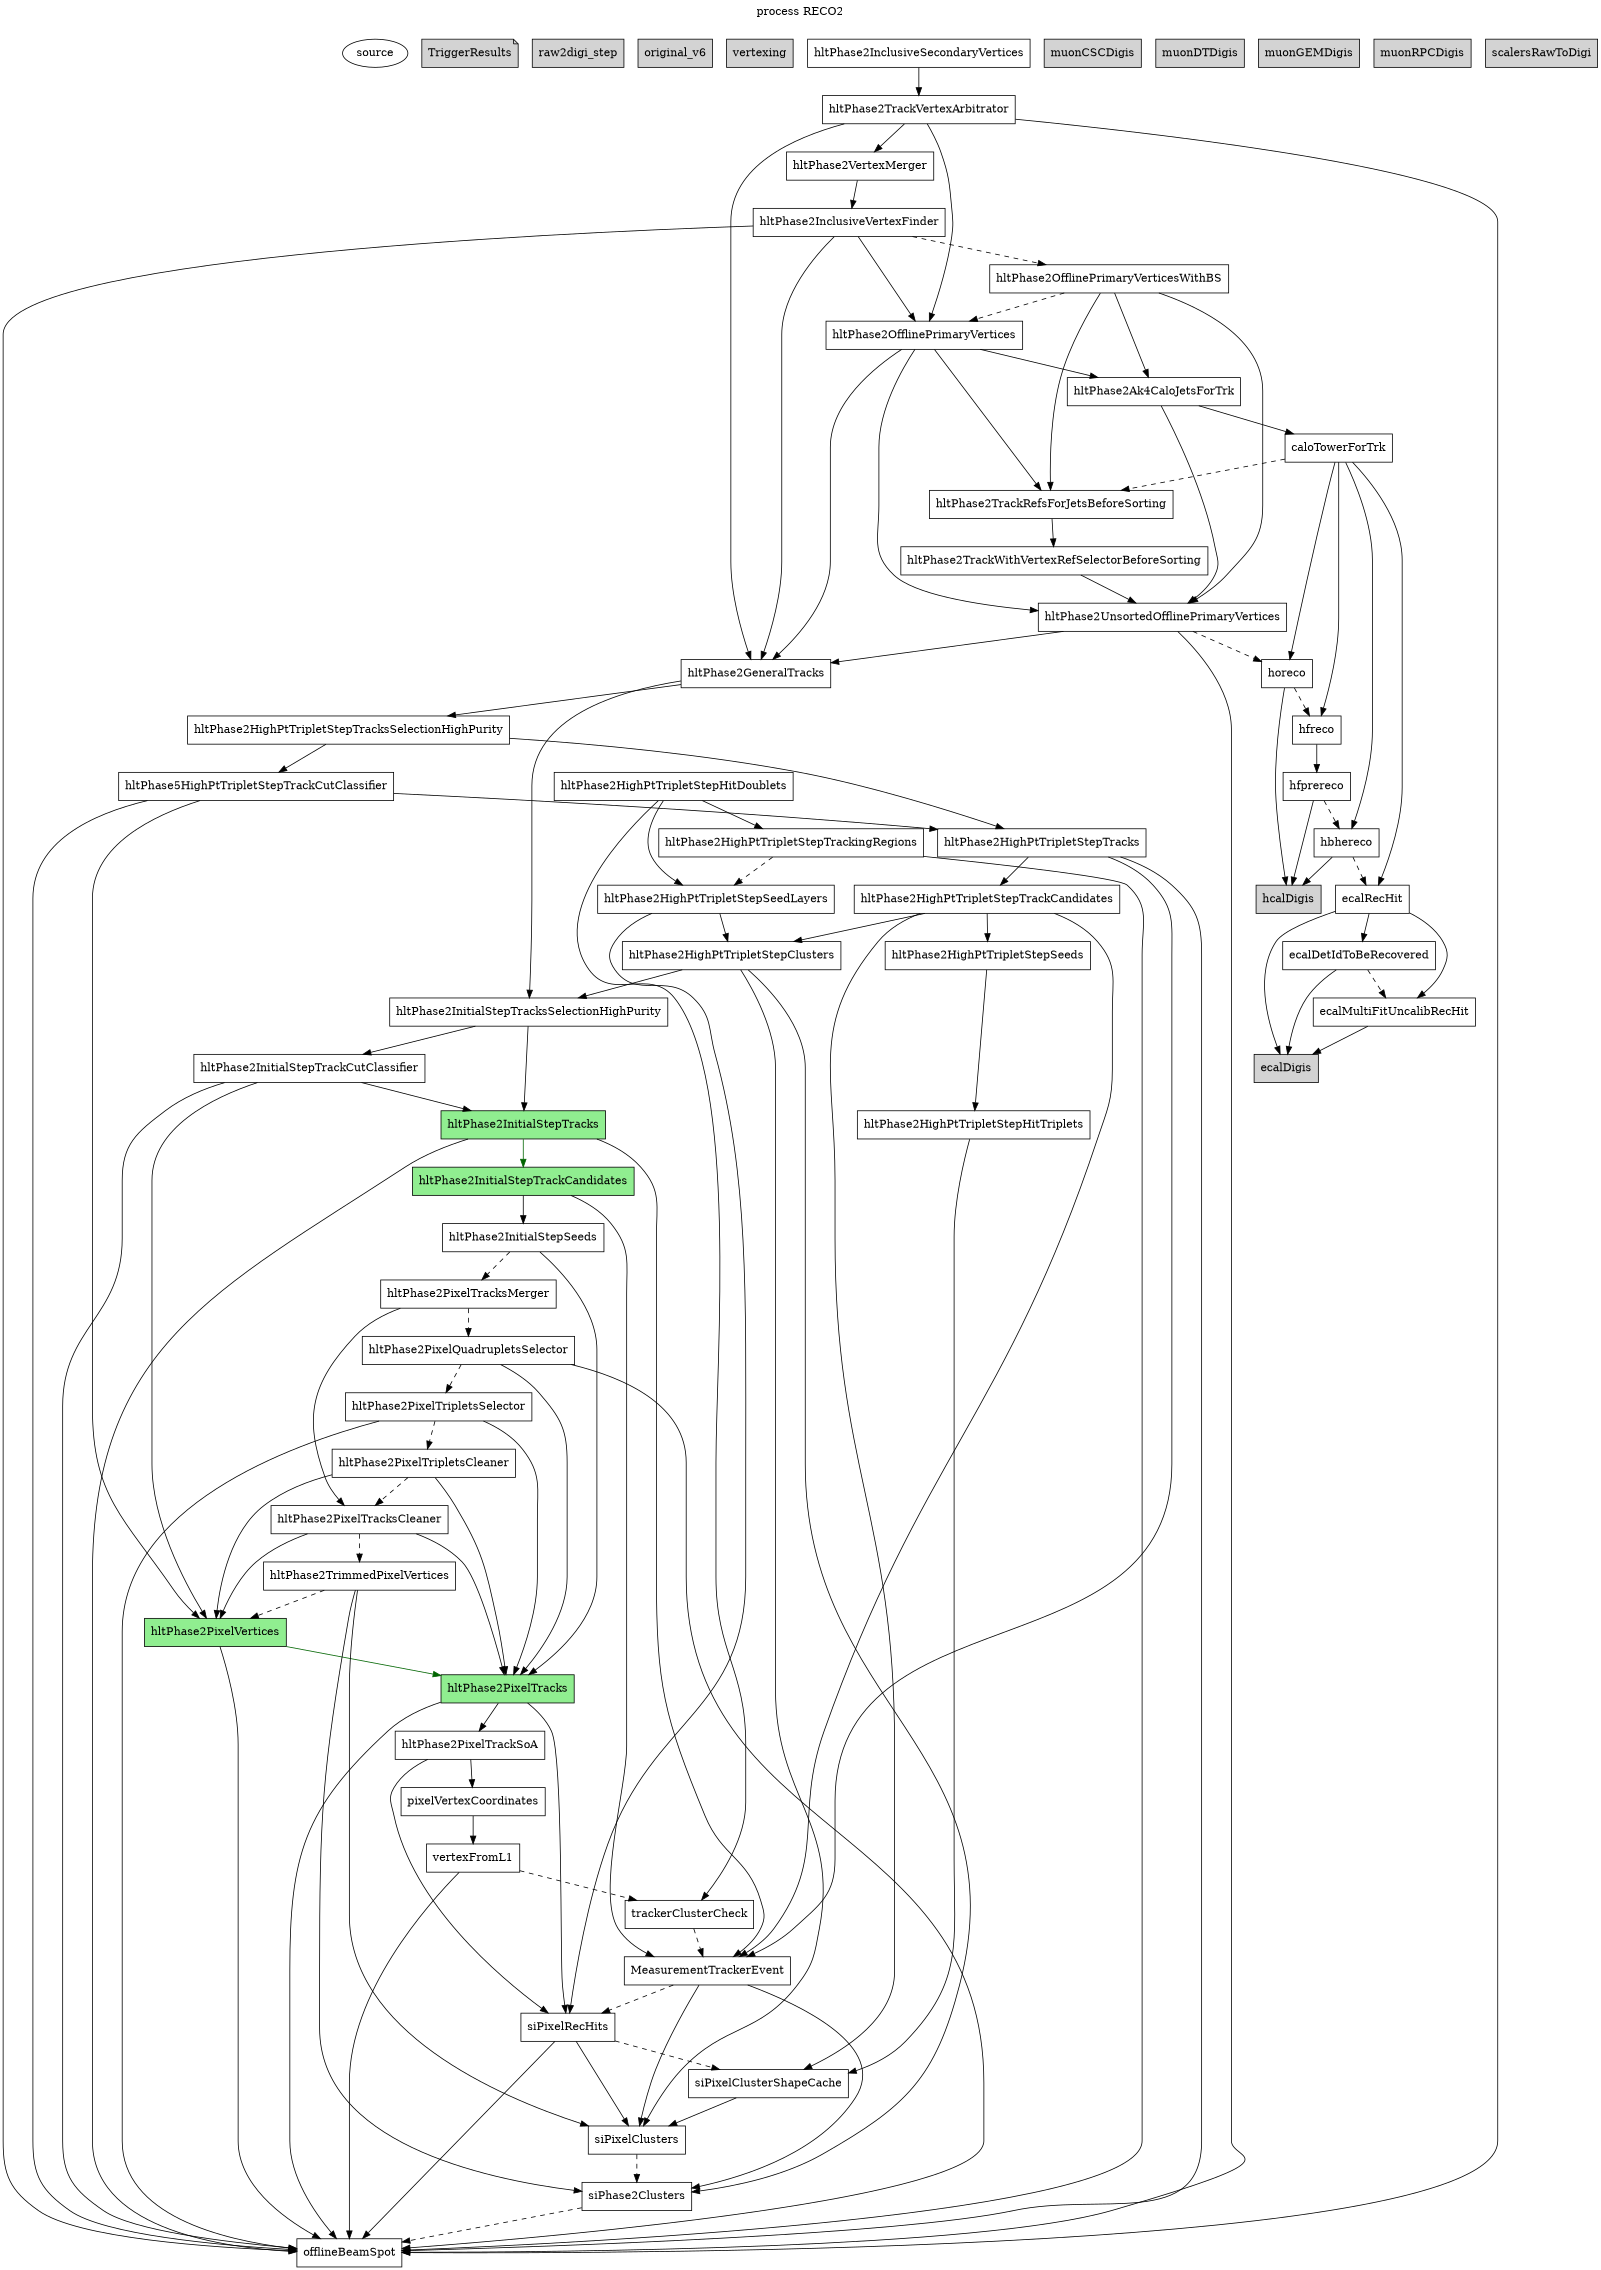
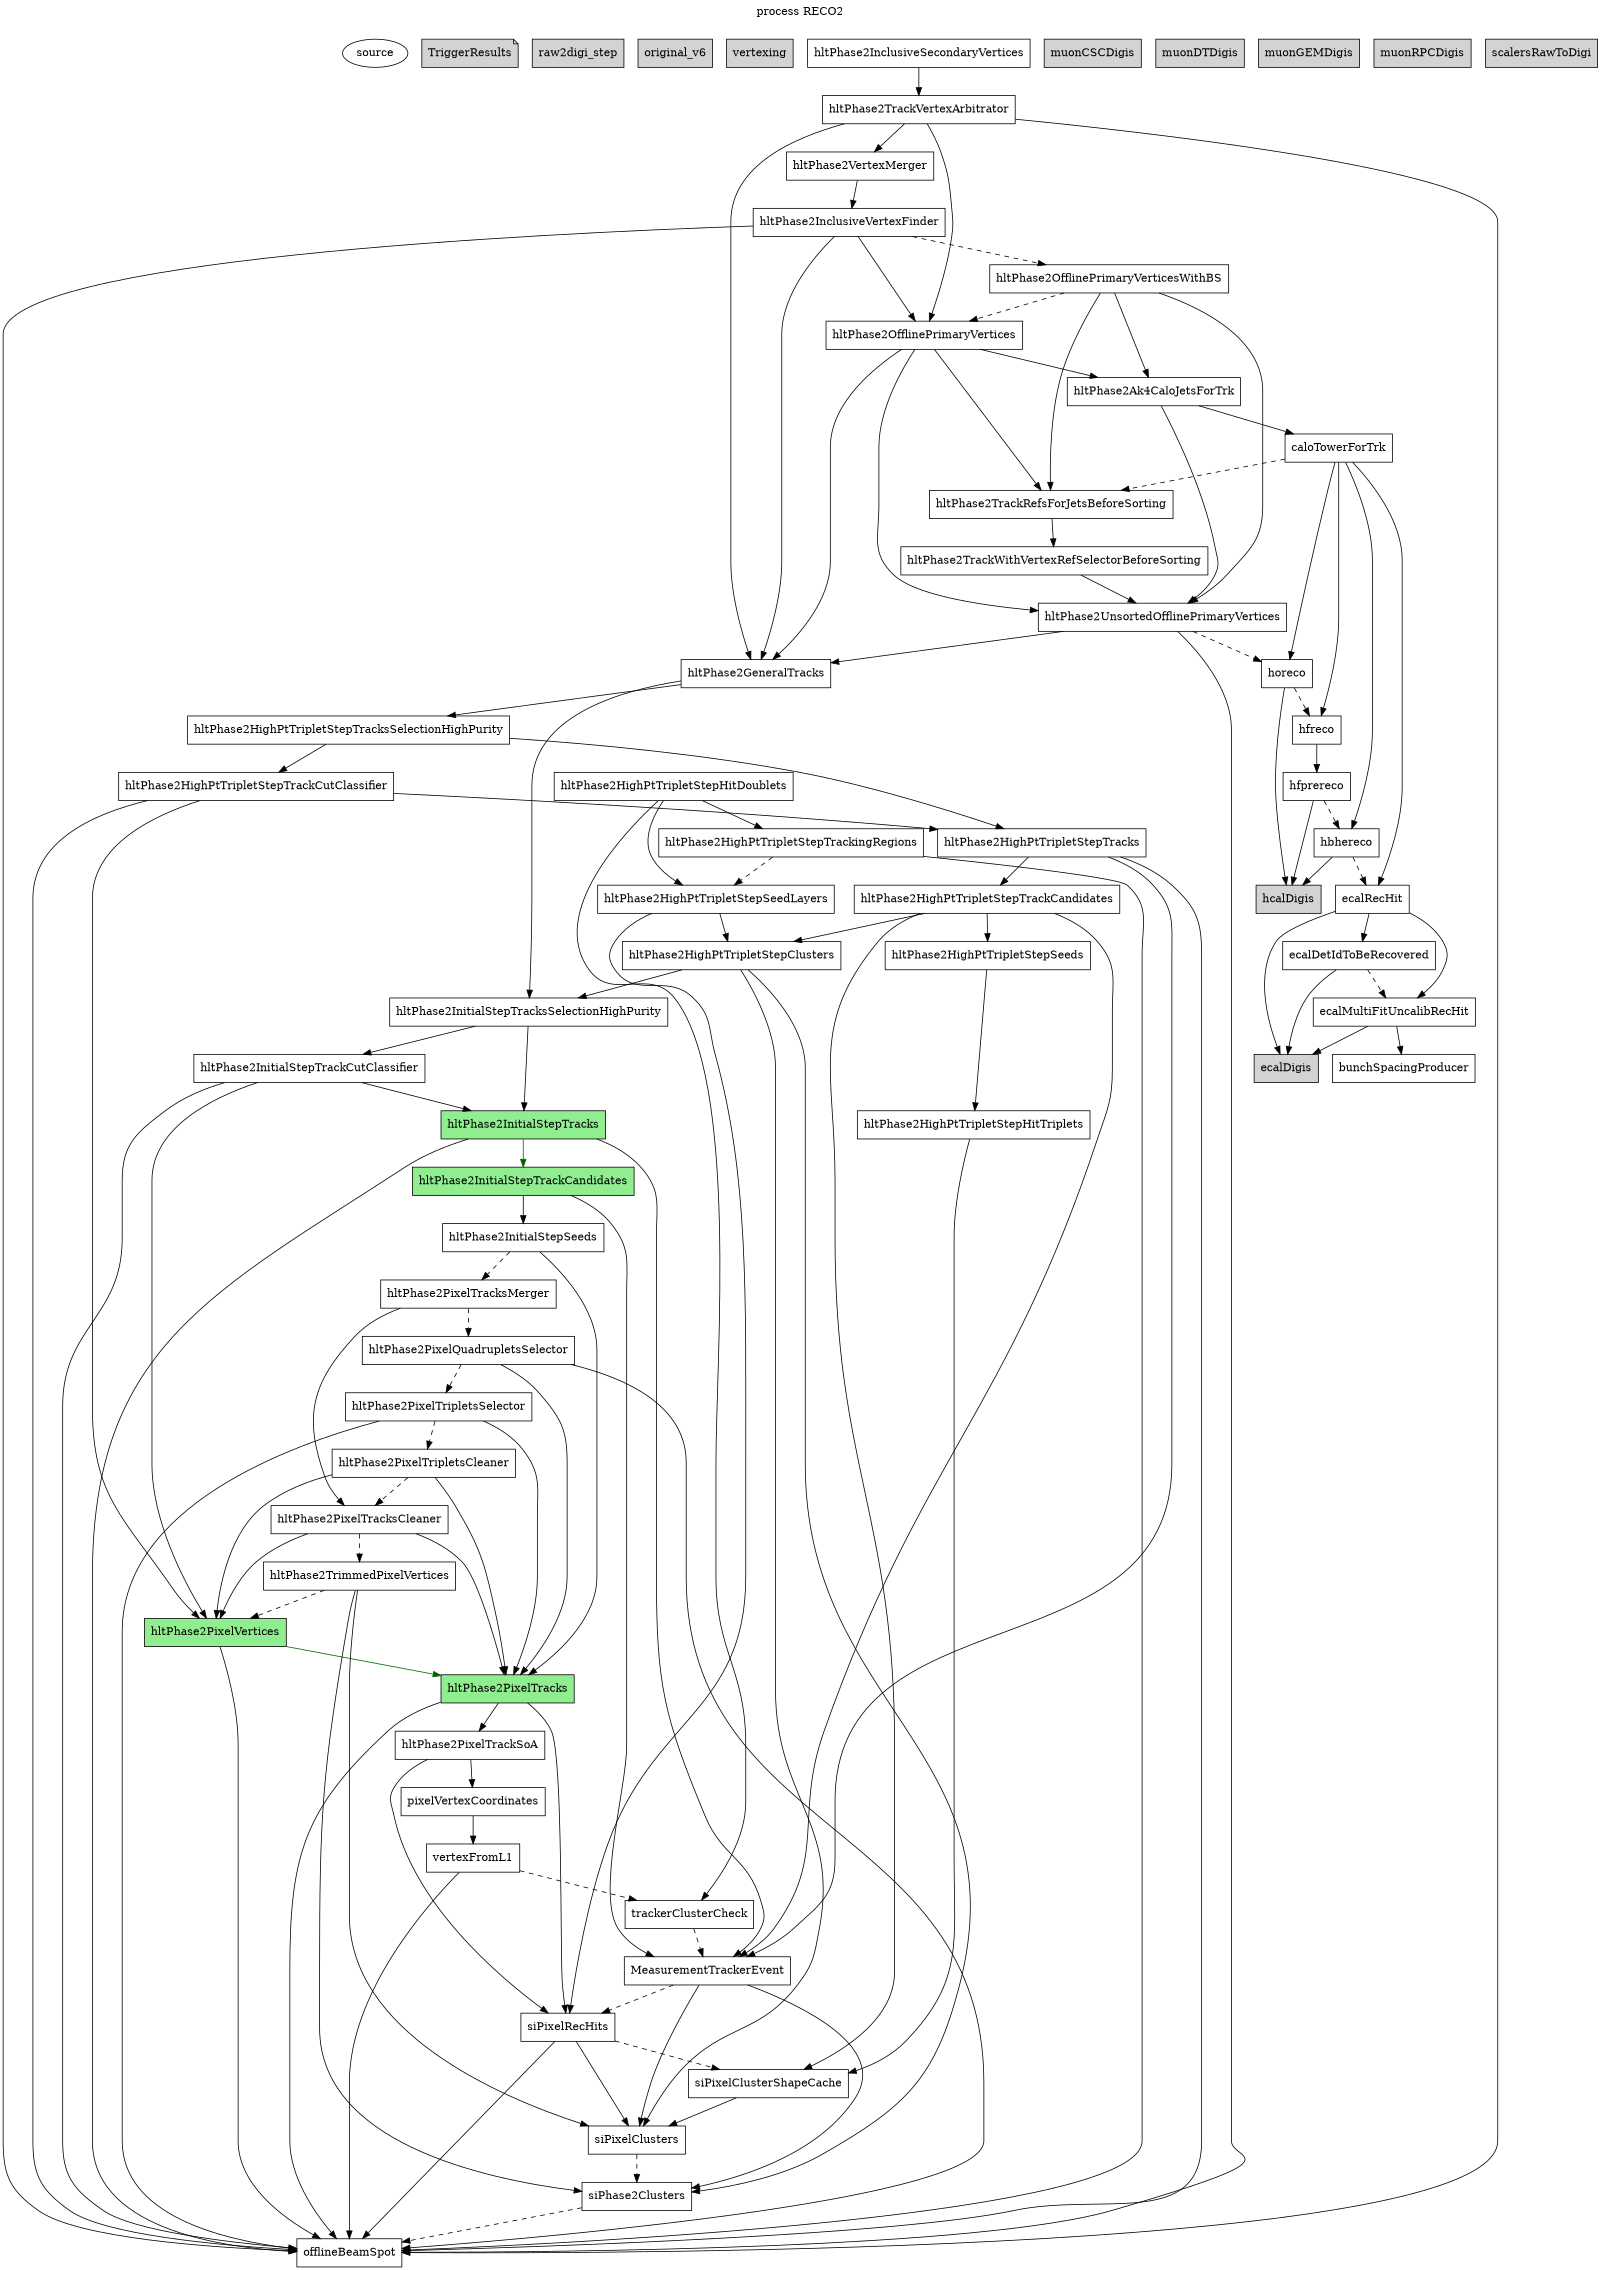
(256, 786) -> (256, 786)
none -> (1404, 1068)
